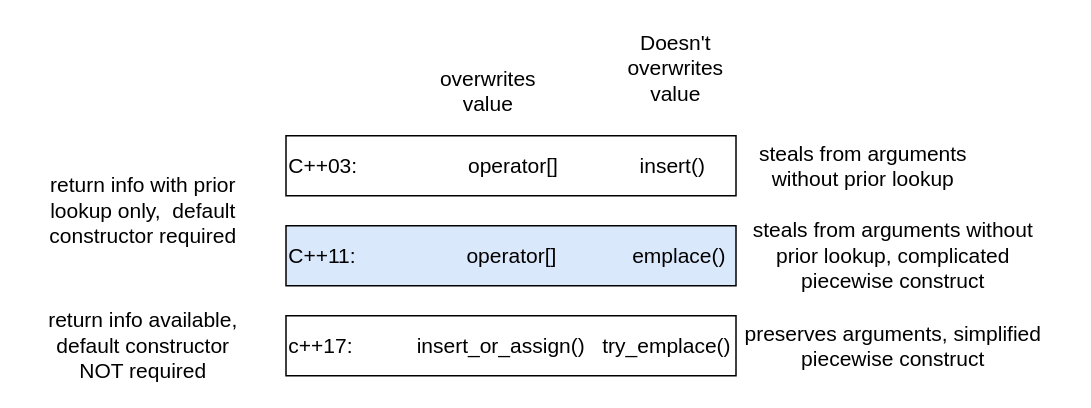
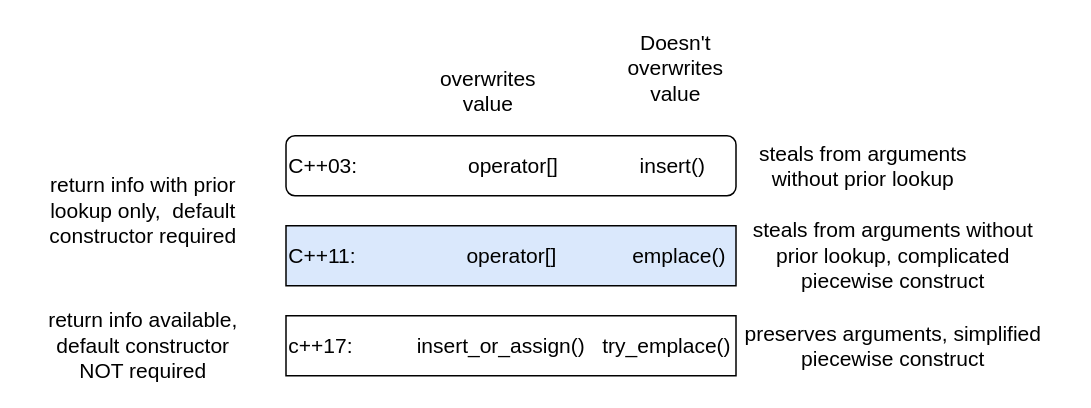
(511, 166) -> (511, 166)
